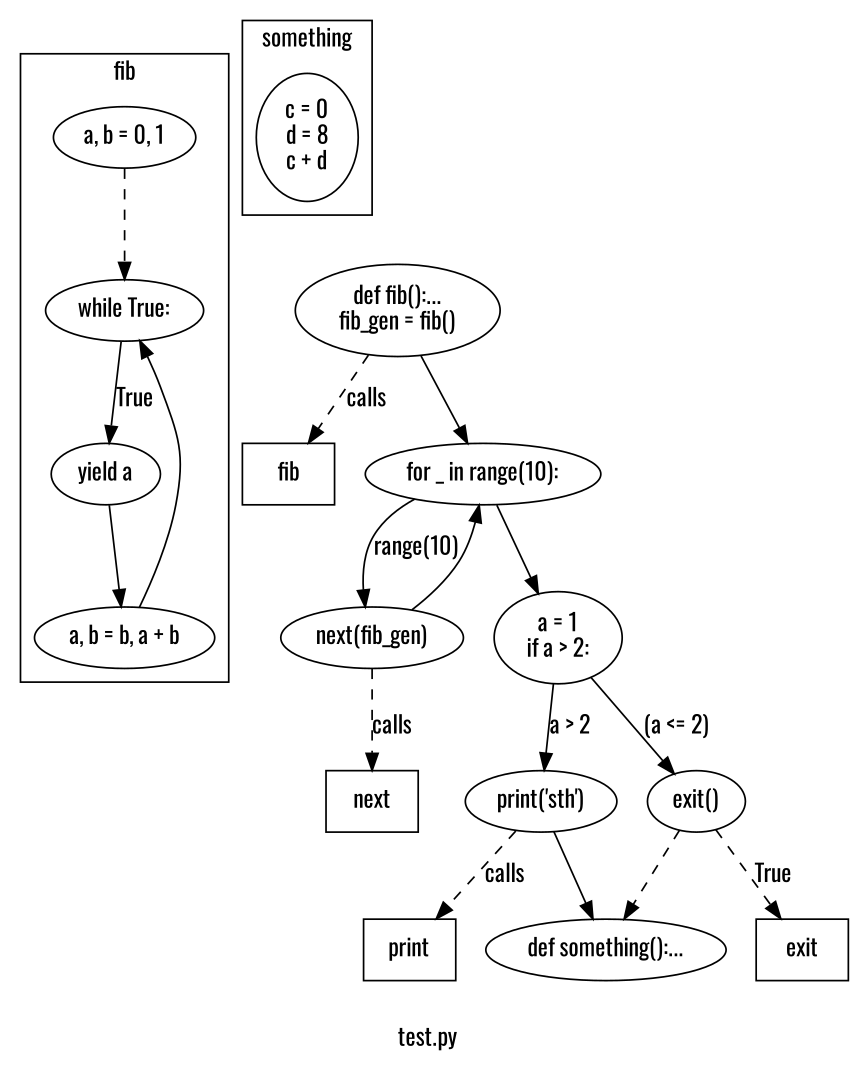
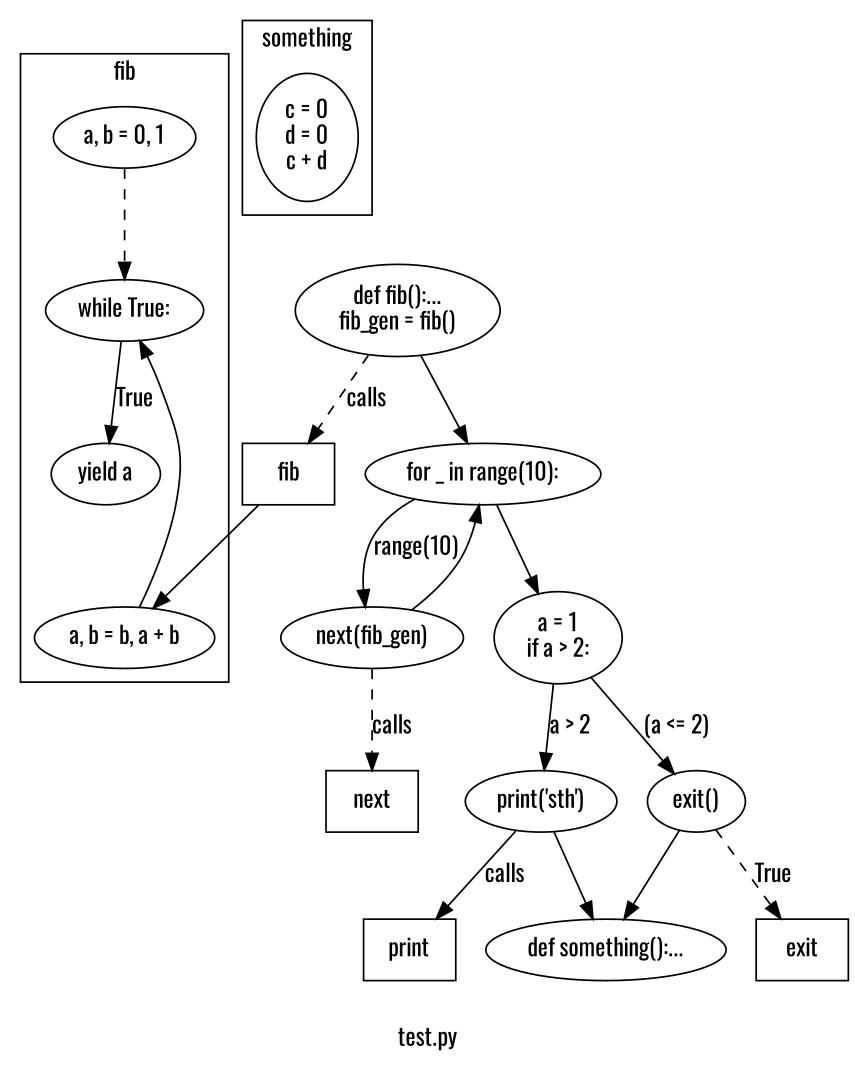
(307, 137) -> (307, 137)
(114, 547) -> (212, 550)
(656, 867) -> (656, 867)
(482, 869) -> (482, 869)
